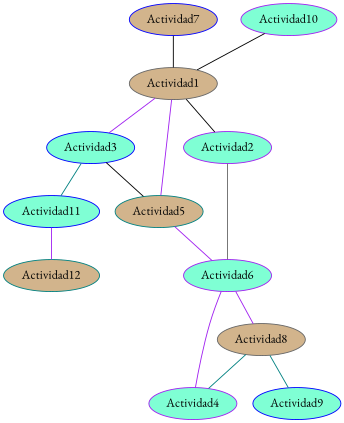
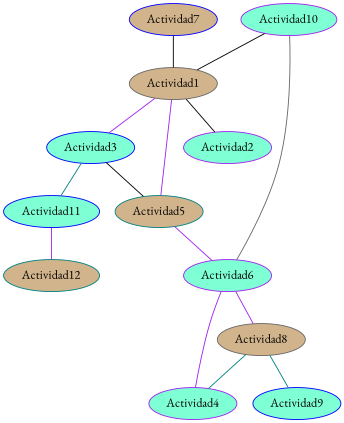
(228, 212) -> (282, 152)
